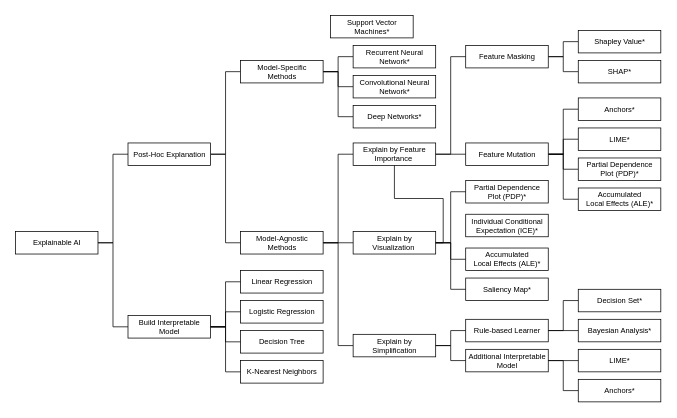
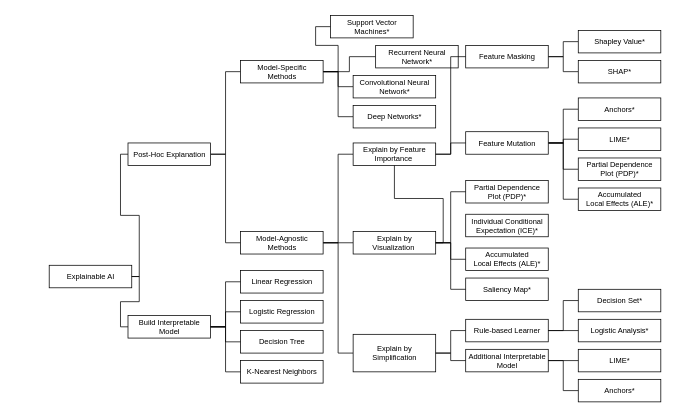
none -> (315, 44)
(394, 57) -> (417, 57)
(507, 154) -> (507, 143)
(57, 243) -> (90, 276)
(620, 330) -> (620, 330)
(394, 345) -> (394, 353)
